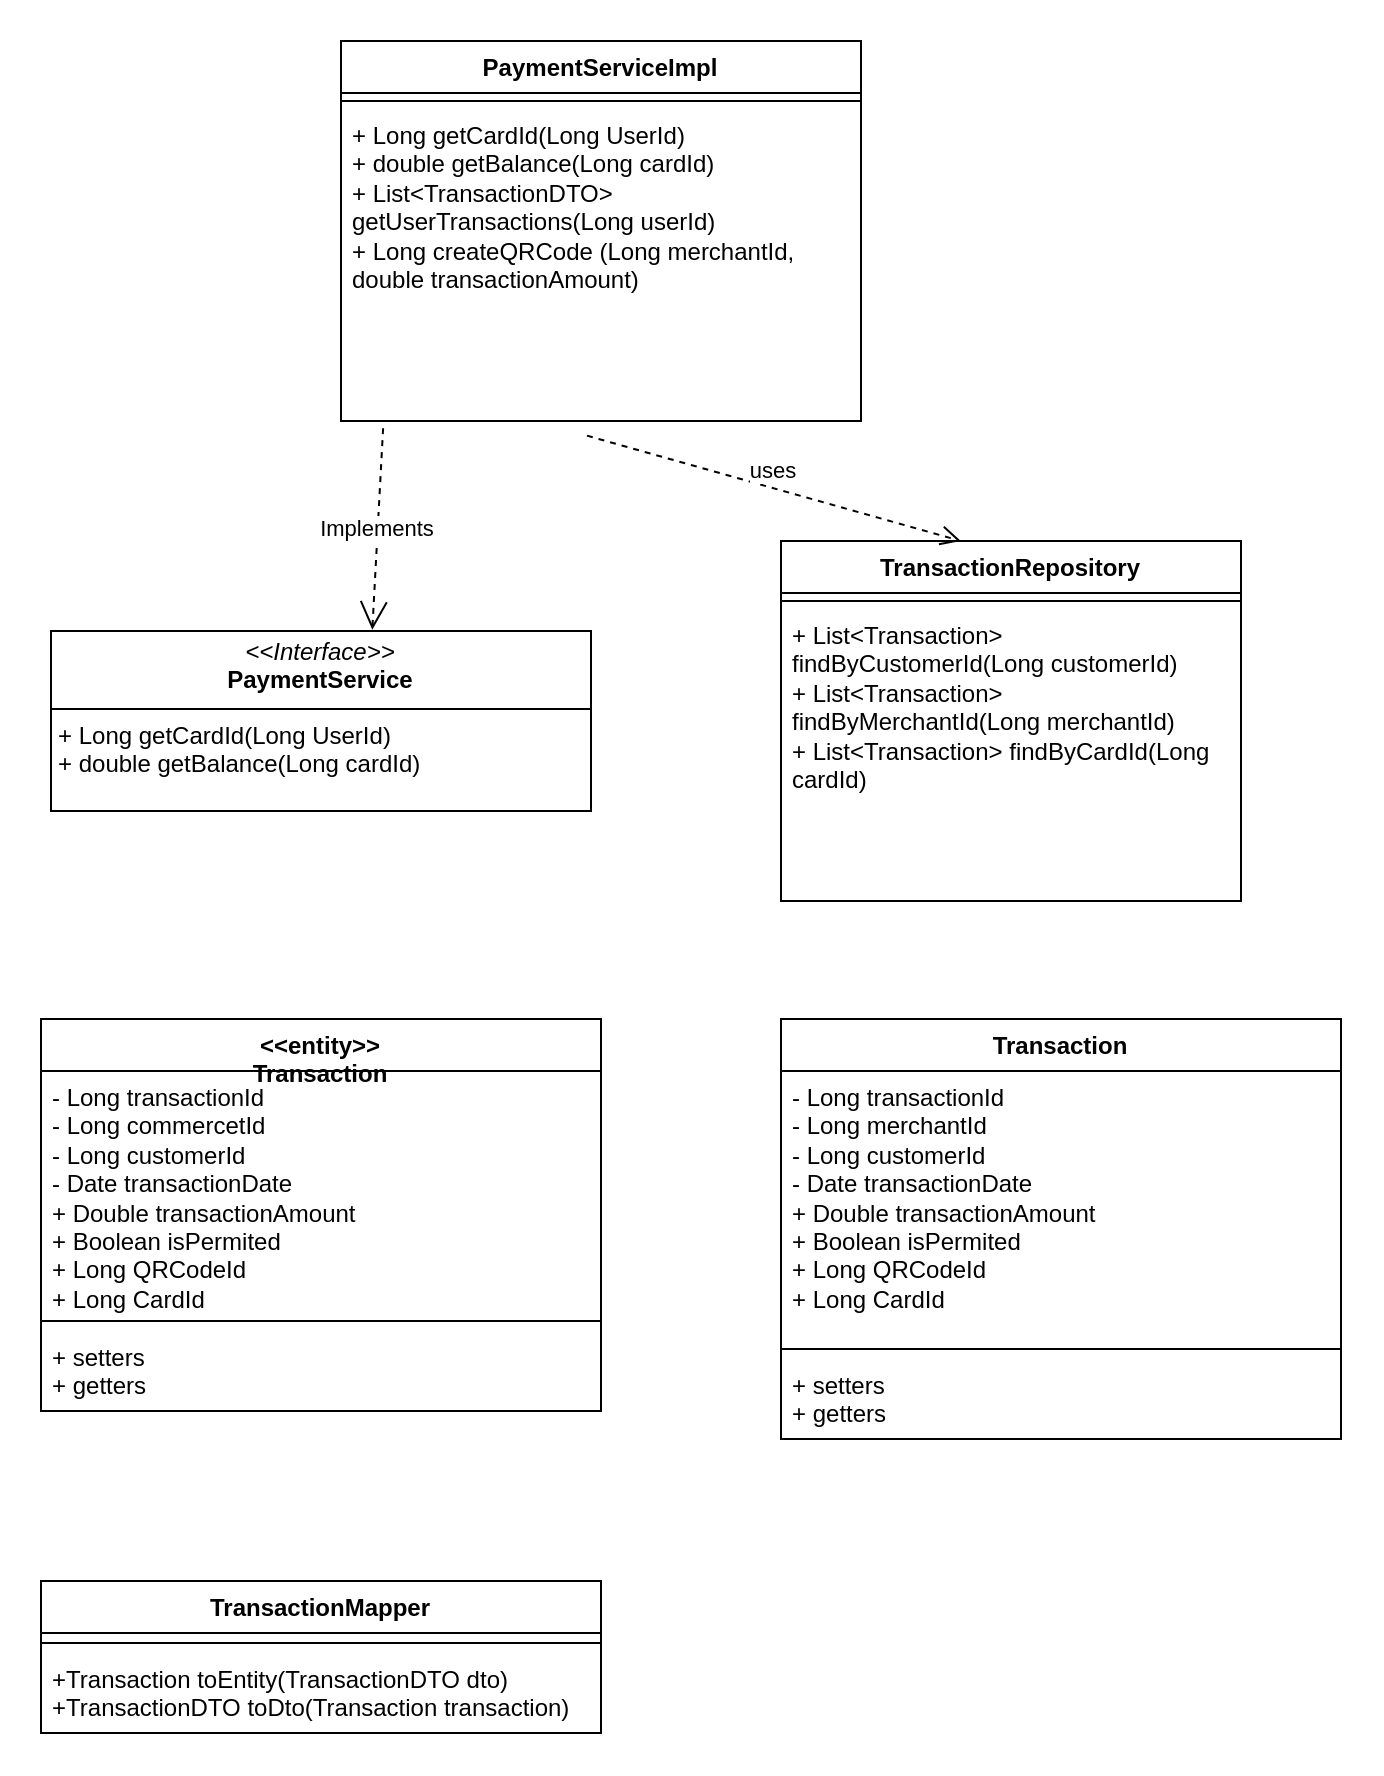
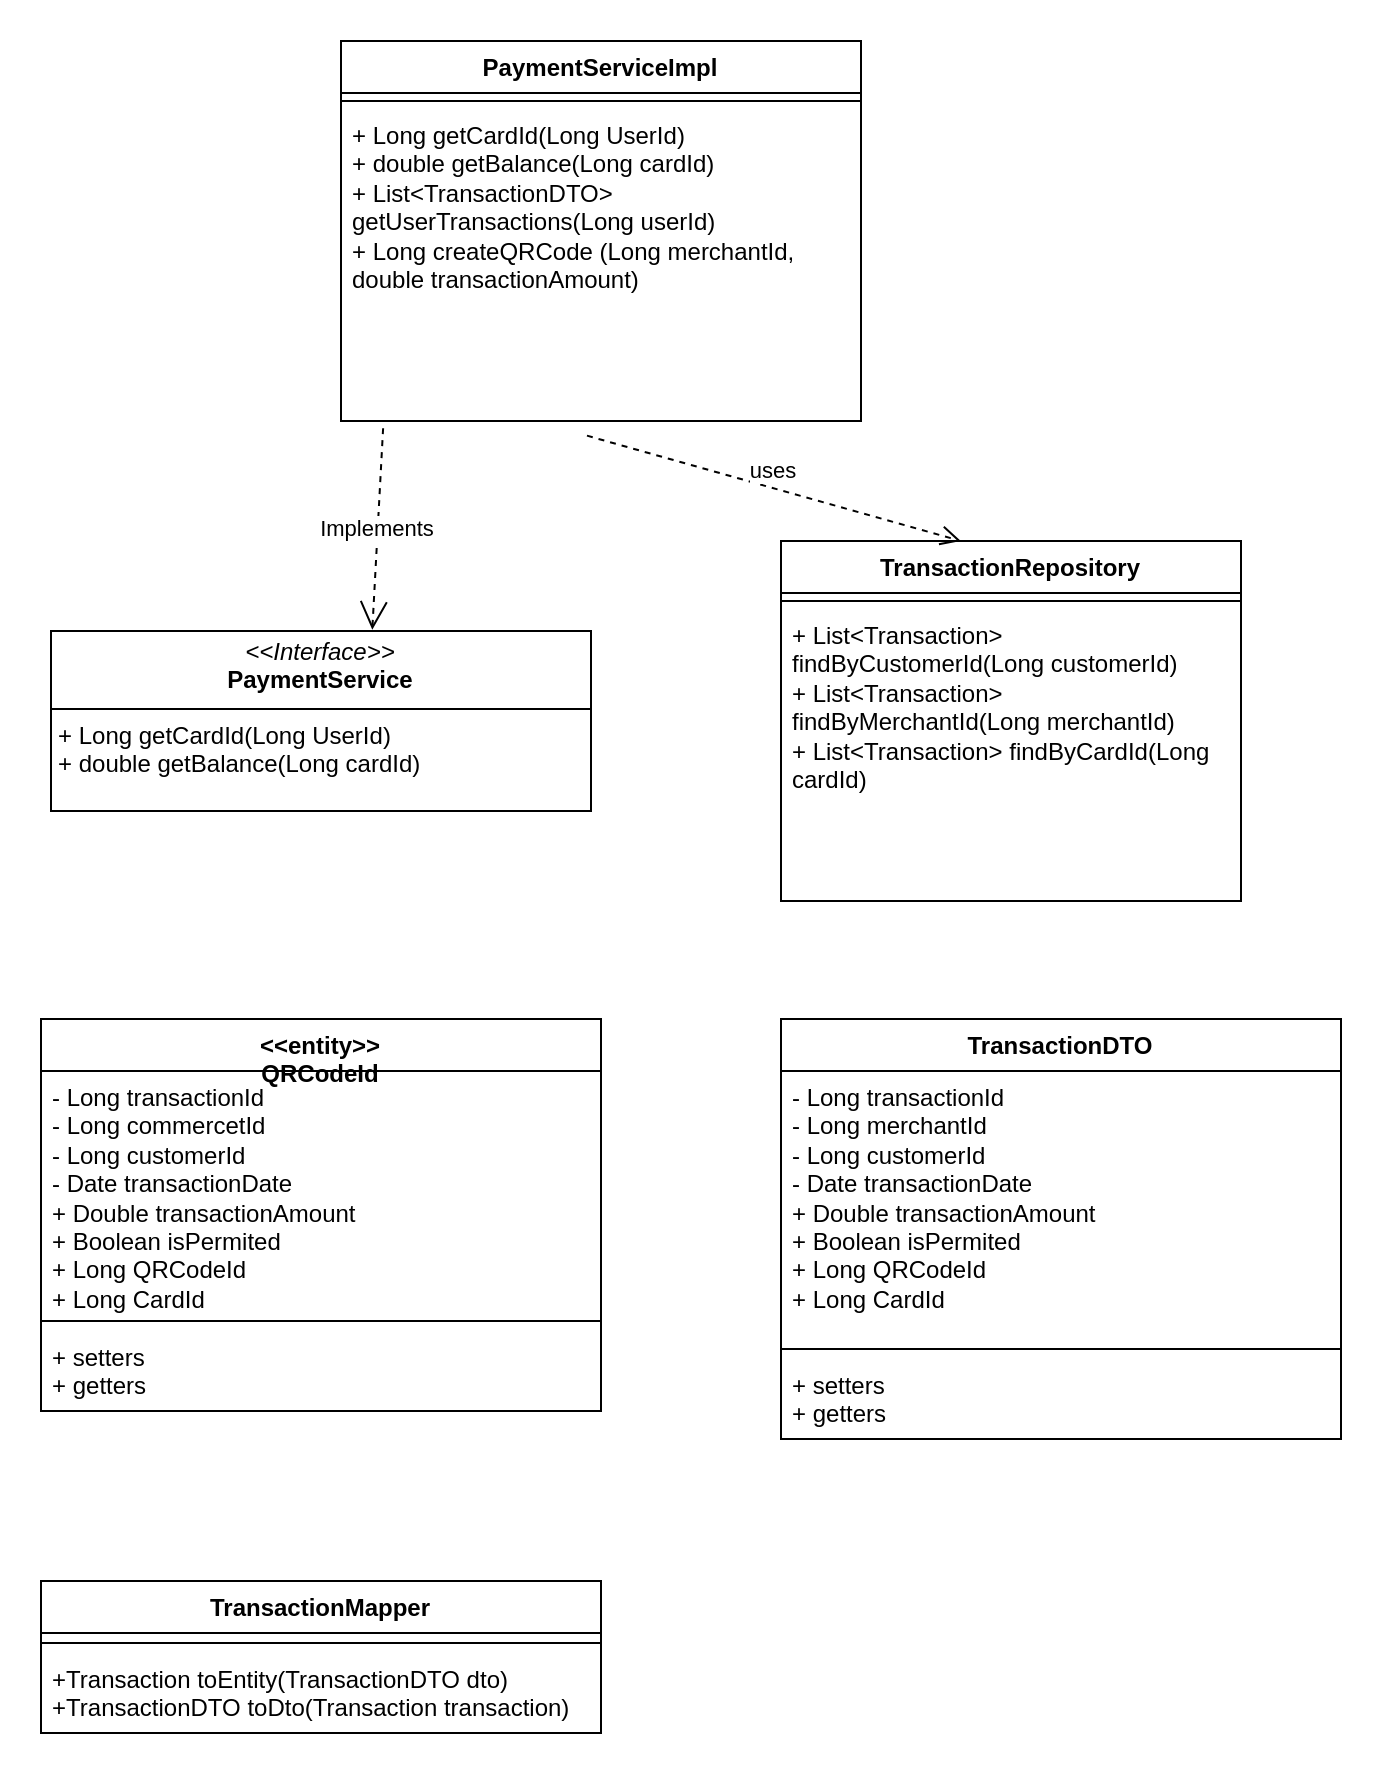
(1061, 1047) -> (1061, 1047)
(321, 1062) -> (321, 1062)
